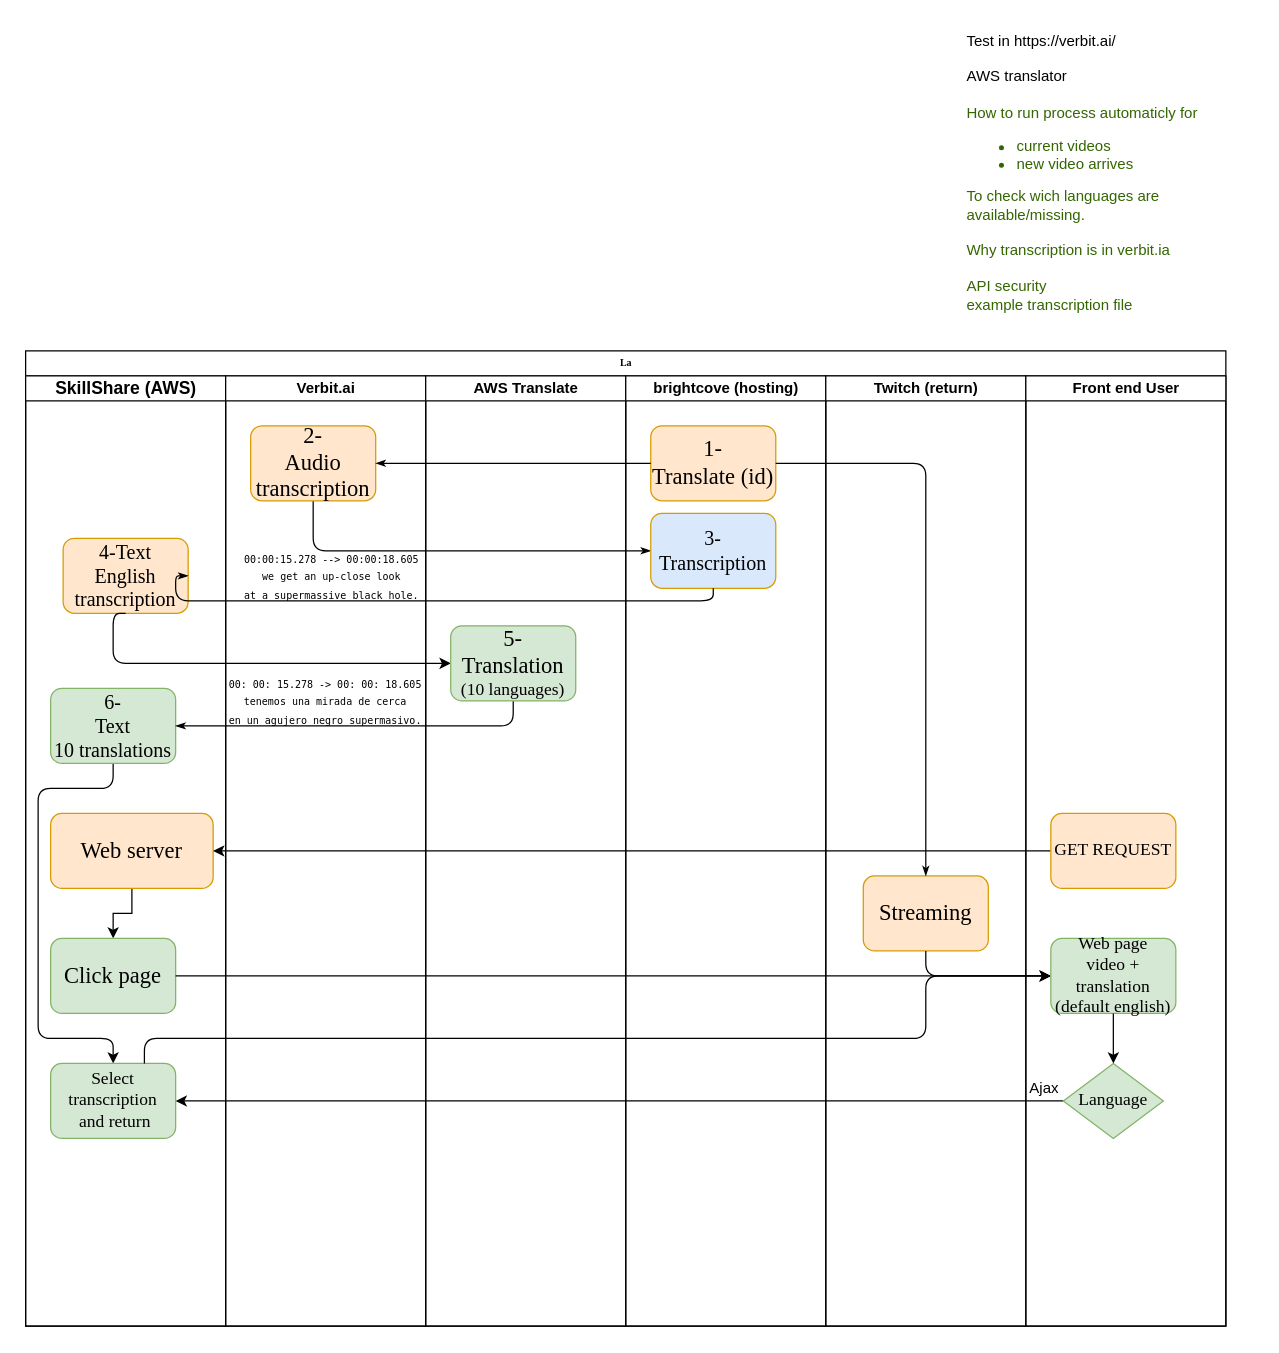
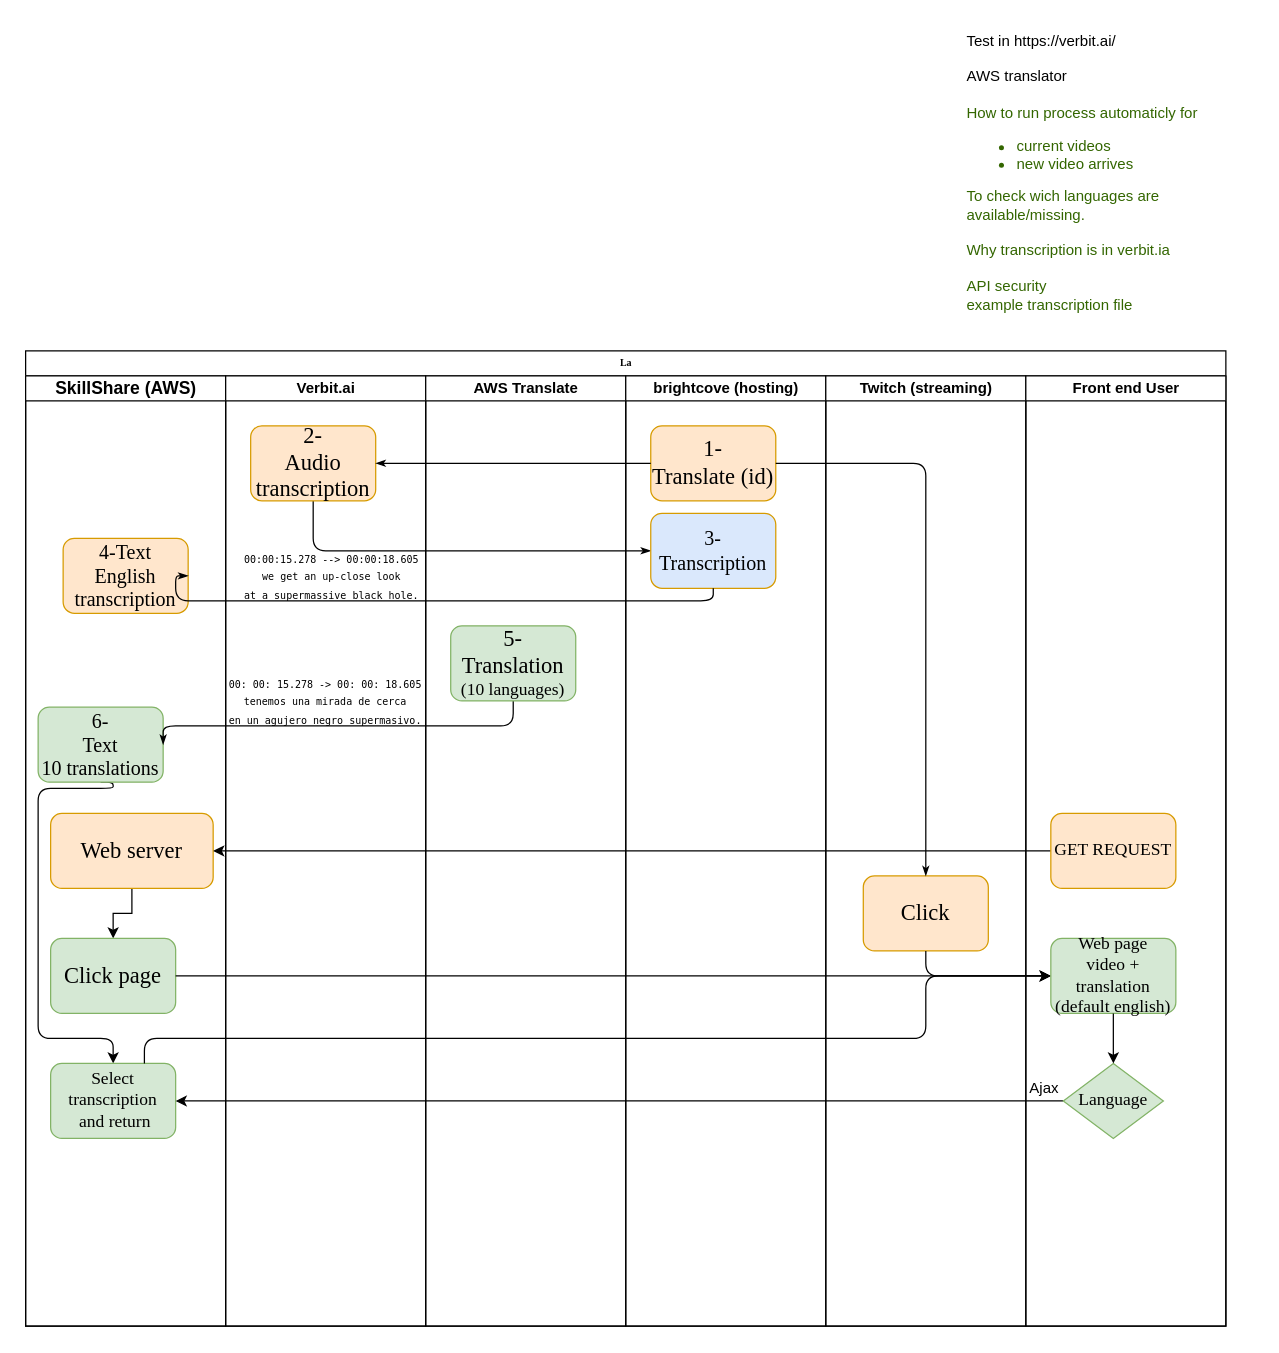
(926, 388) -> (926, 388)
(256, 663) -> none
(113, 726) -> (101, 744)
(926, 913) -> (926, 913)
